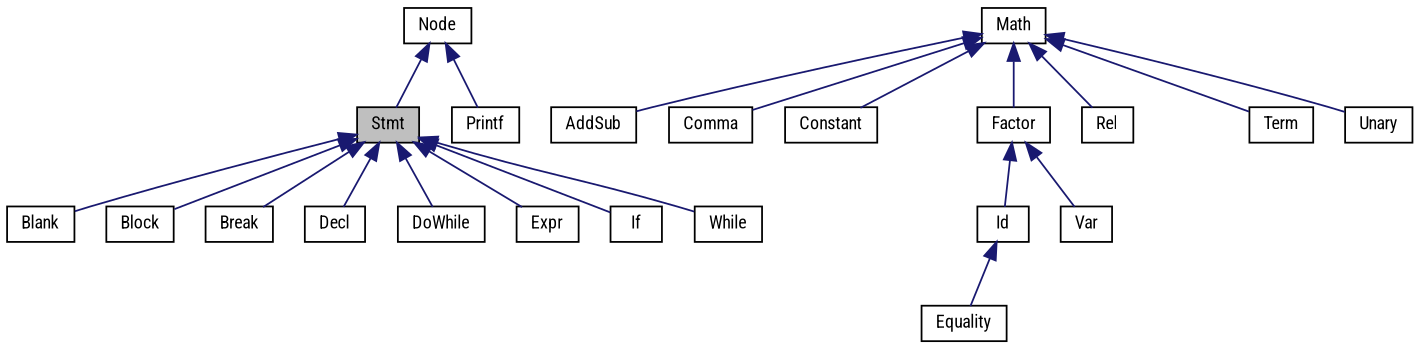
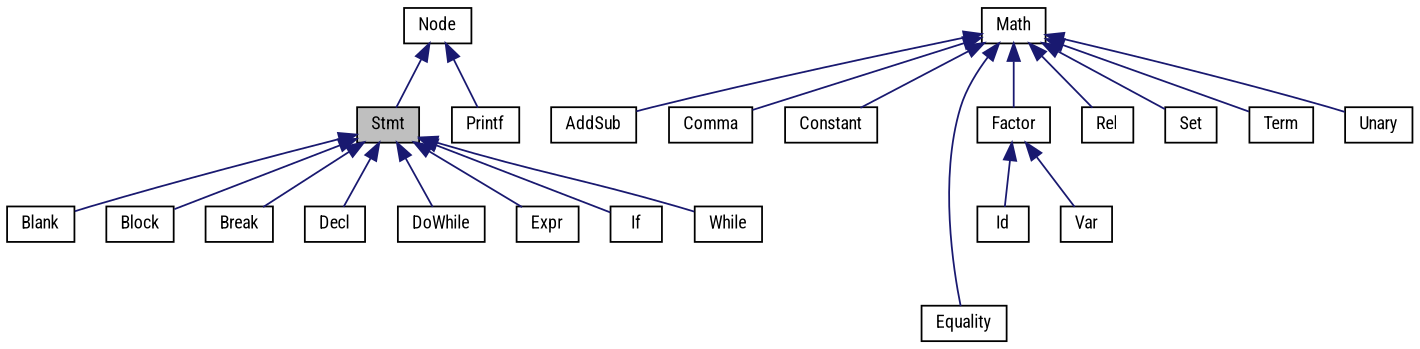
none -> (1191, 125)
(980, 282) -> (950, 178)
